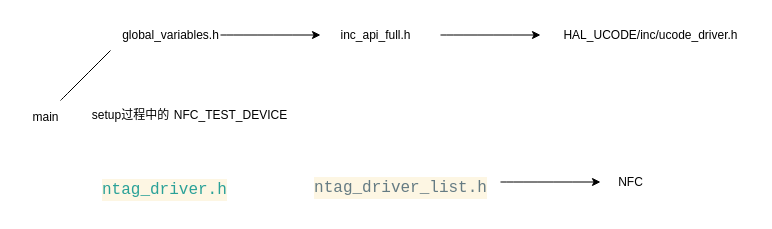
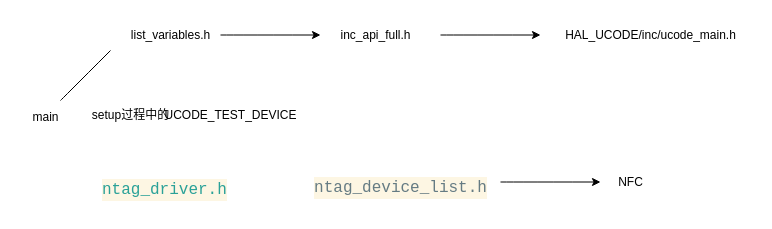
(171, 36) -> (171, 36)
(651, 36) -> (651, 36)
(231, 116) -> (231, 116)
(401, 188) -> (401, 188)
